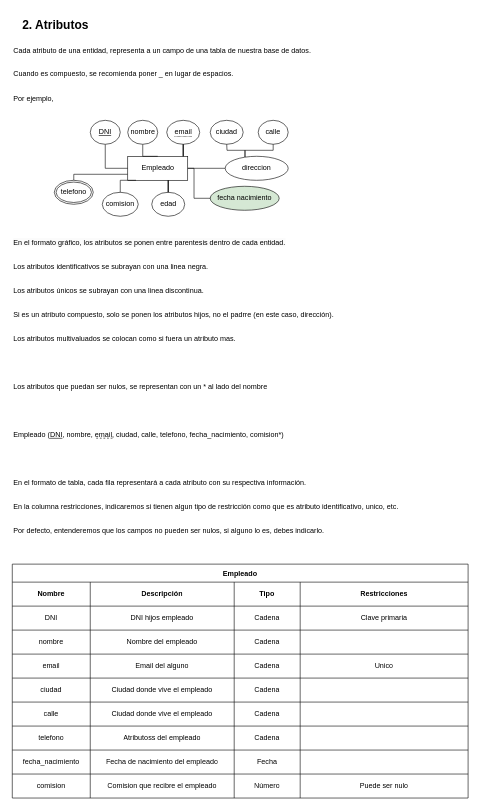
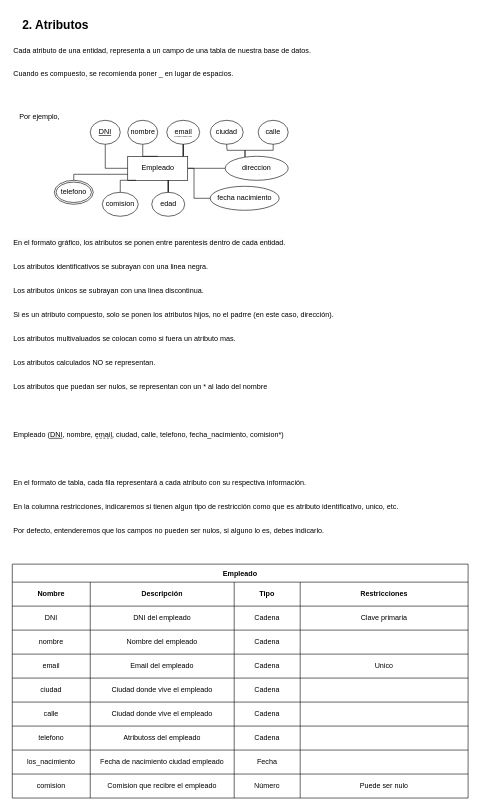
(39, 99) -> (45, 117)
(245, 198) -> (245, 198)
none -> (90, 363)
(162, 618) -> (162, 618)
(162, 666) -> (162, 666)
(51, 762) -> (51, 762)
(162, 762) -> (162, 762)
